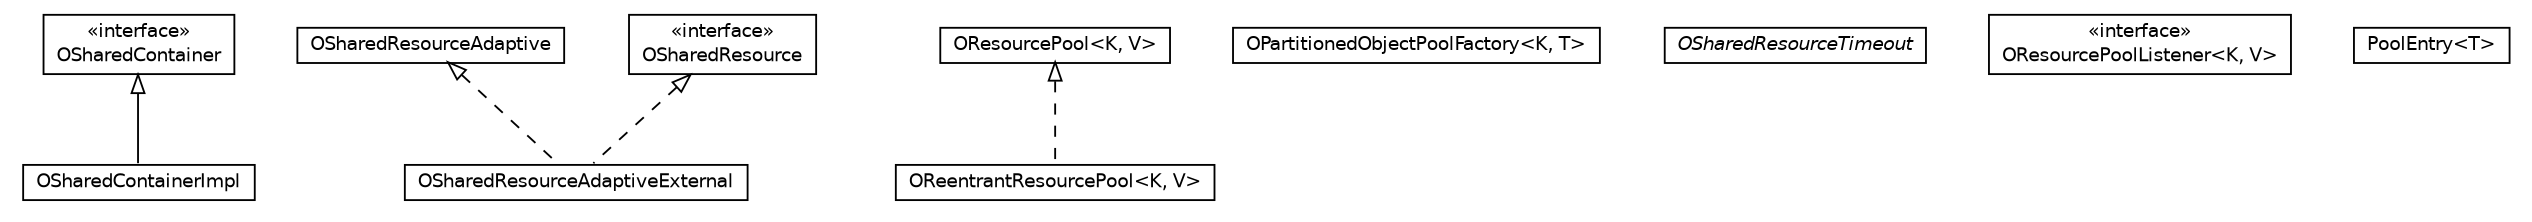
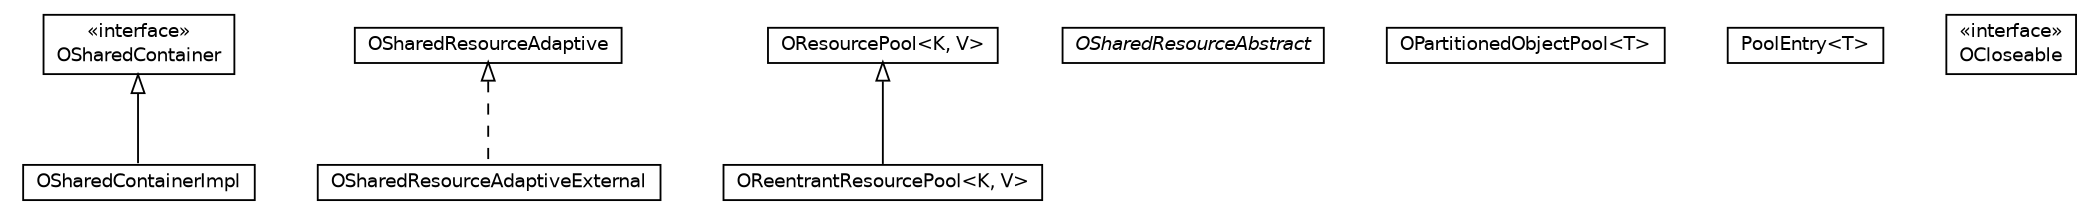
(722, 44) -> none
none -> (1192, 44)
(1416, 44) -> none
none -> (1526, 44)
(1794, 44) -> none
none -> (2011, 44)
(2139, 44) -> none
(1055, 123) -> (883, 123)
